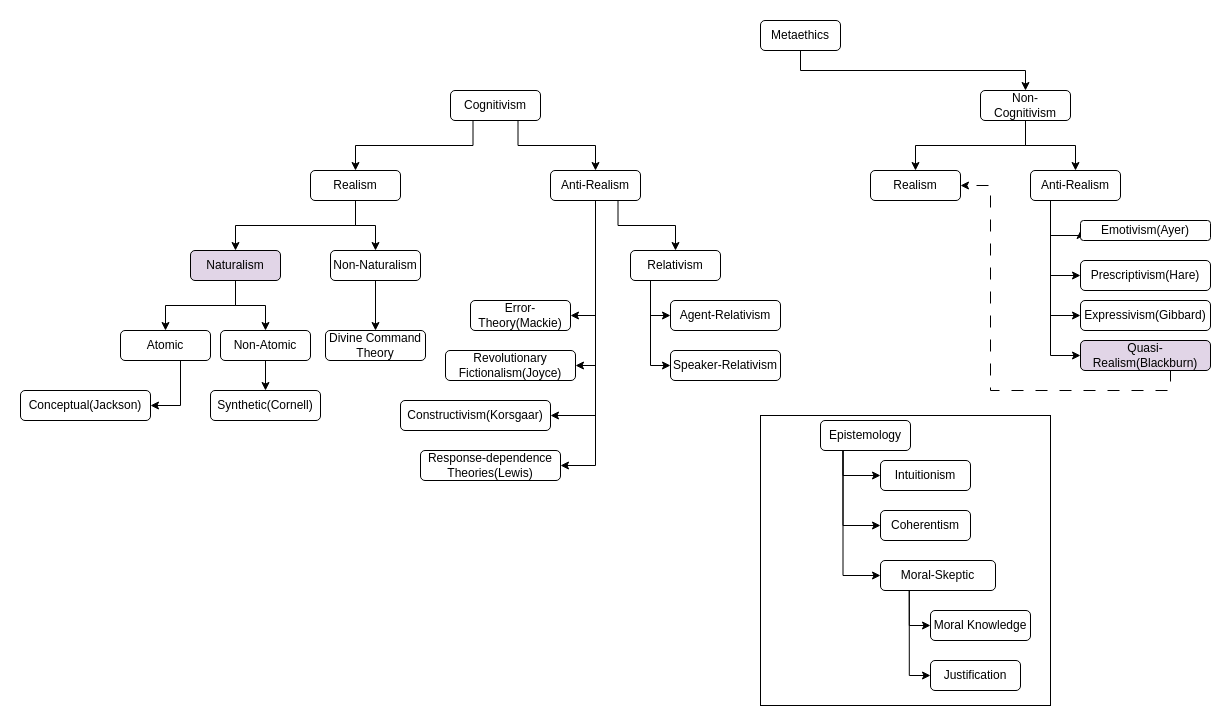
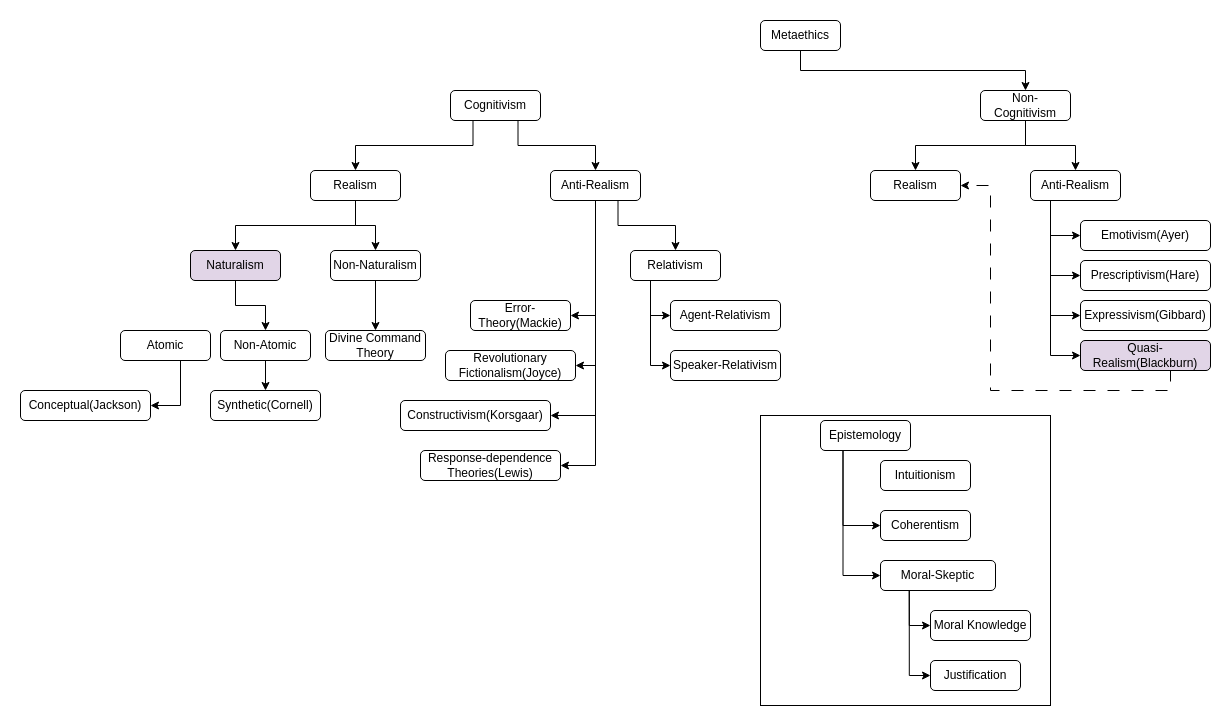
(1146, 231) -> (1146, 236)
(192, 306) -> none
(859, 476) -> none
